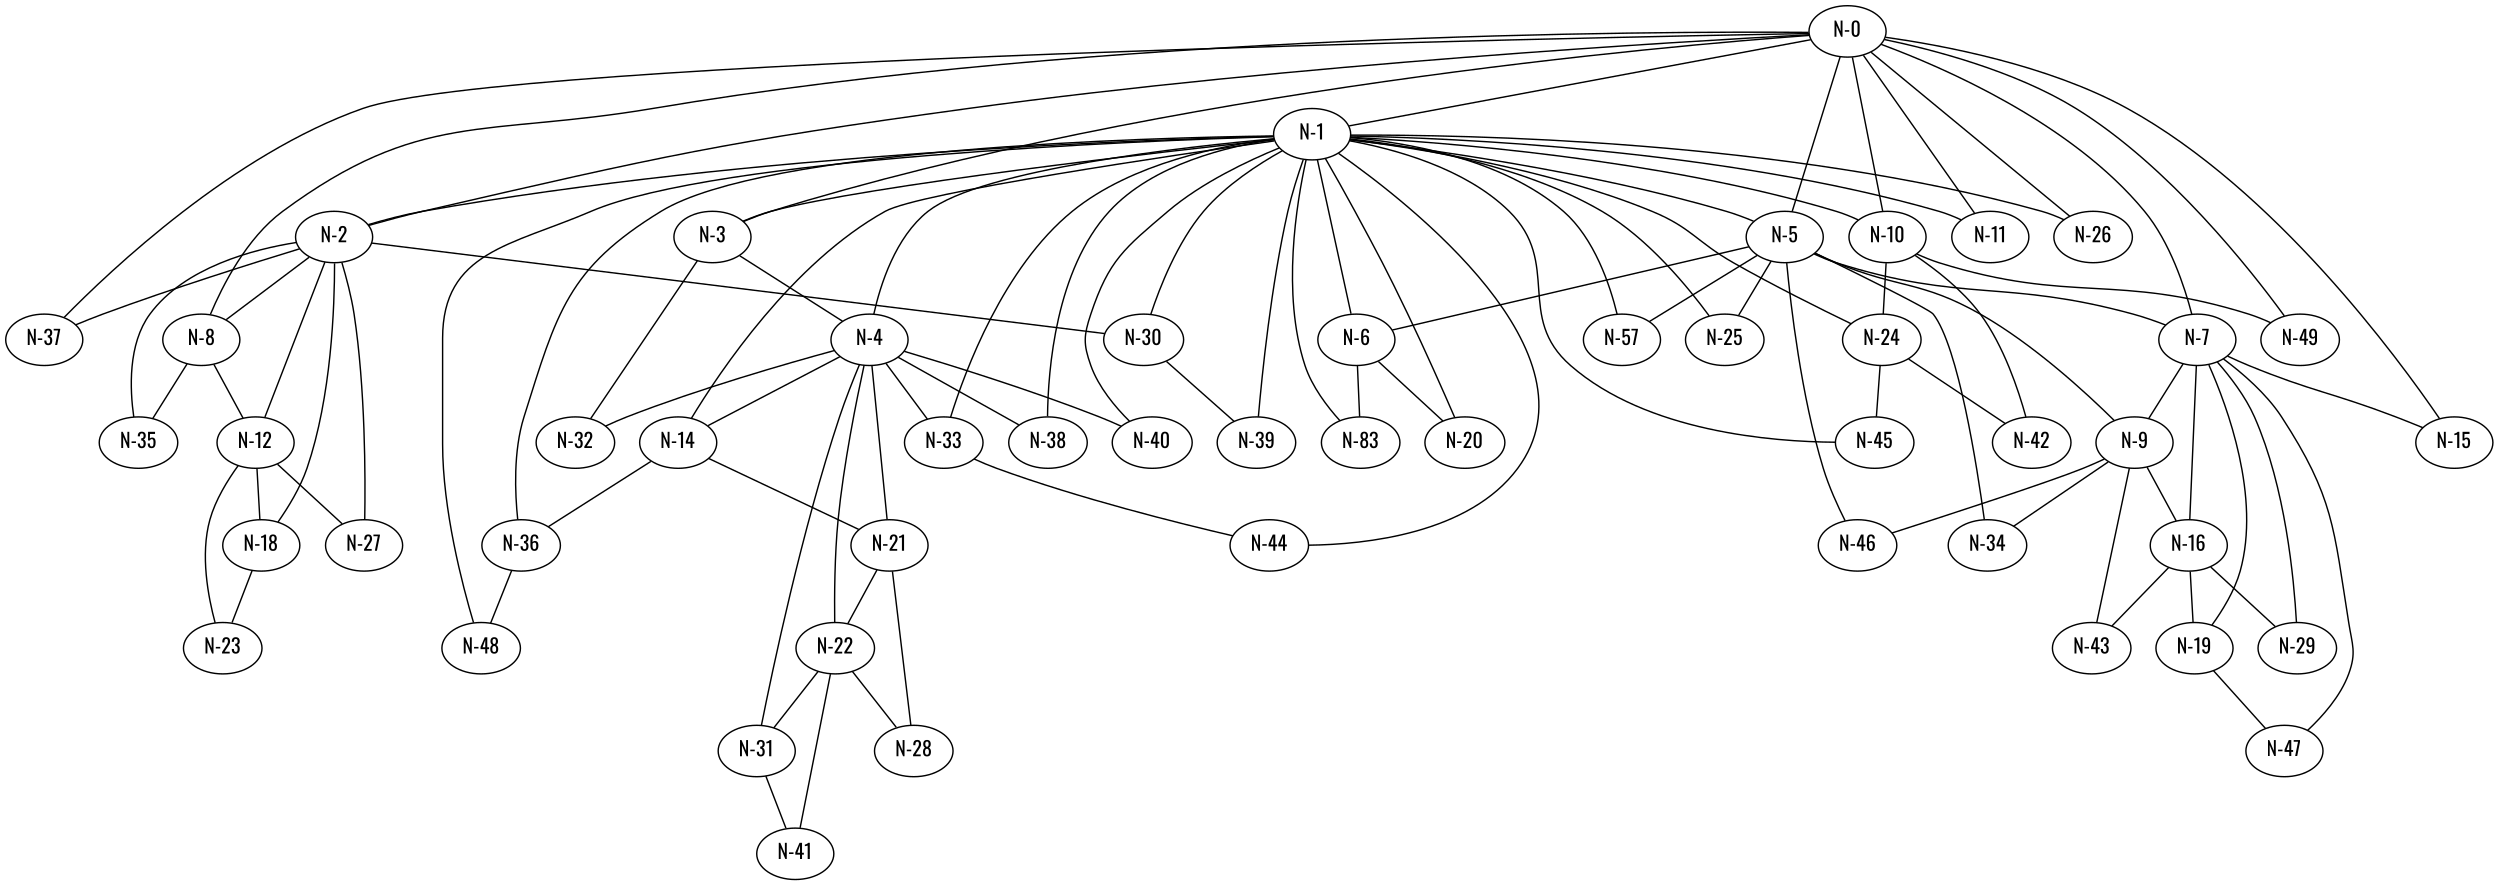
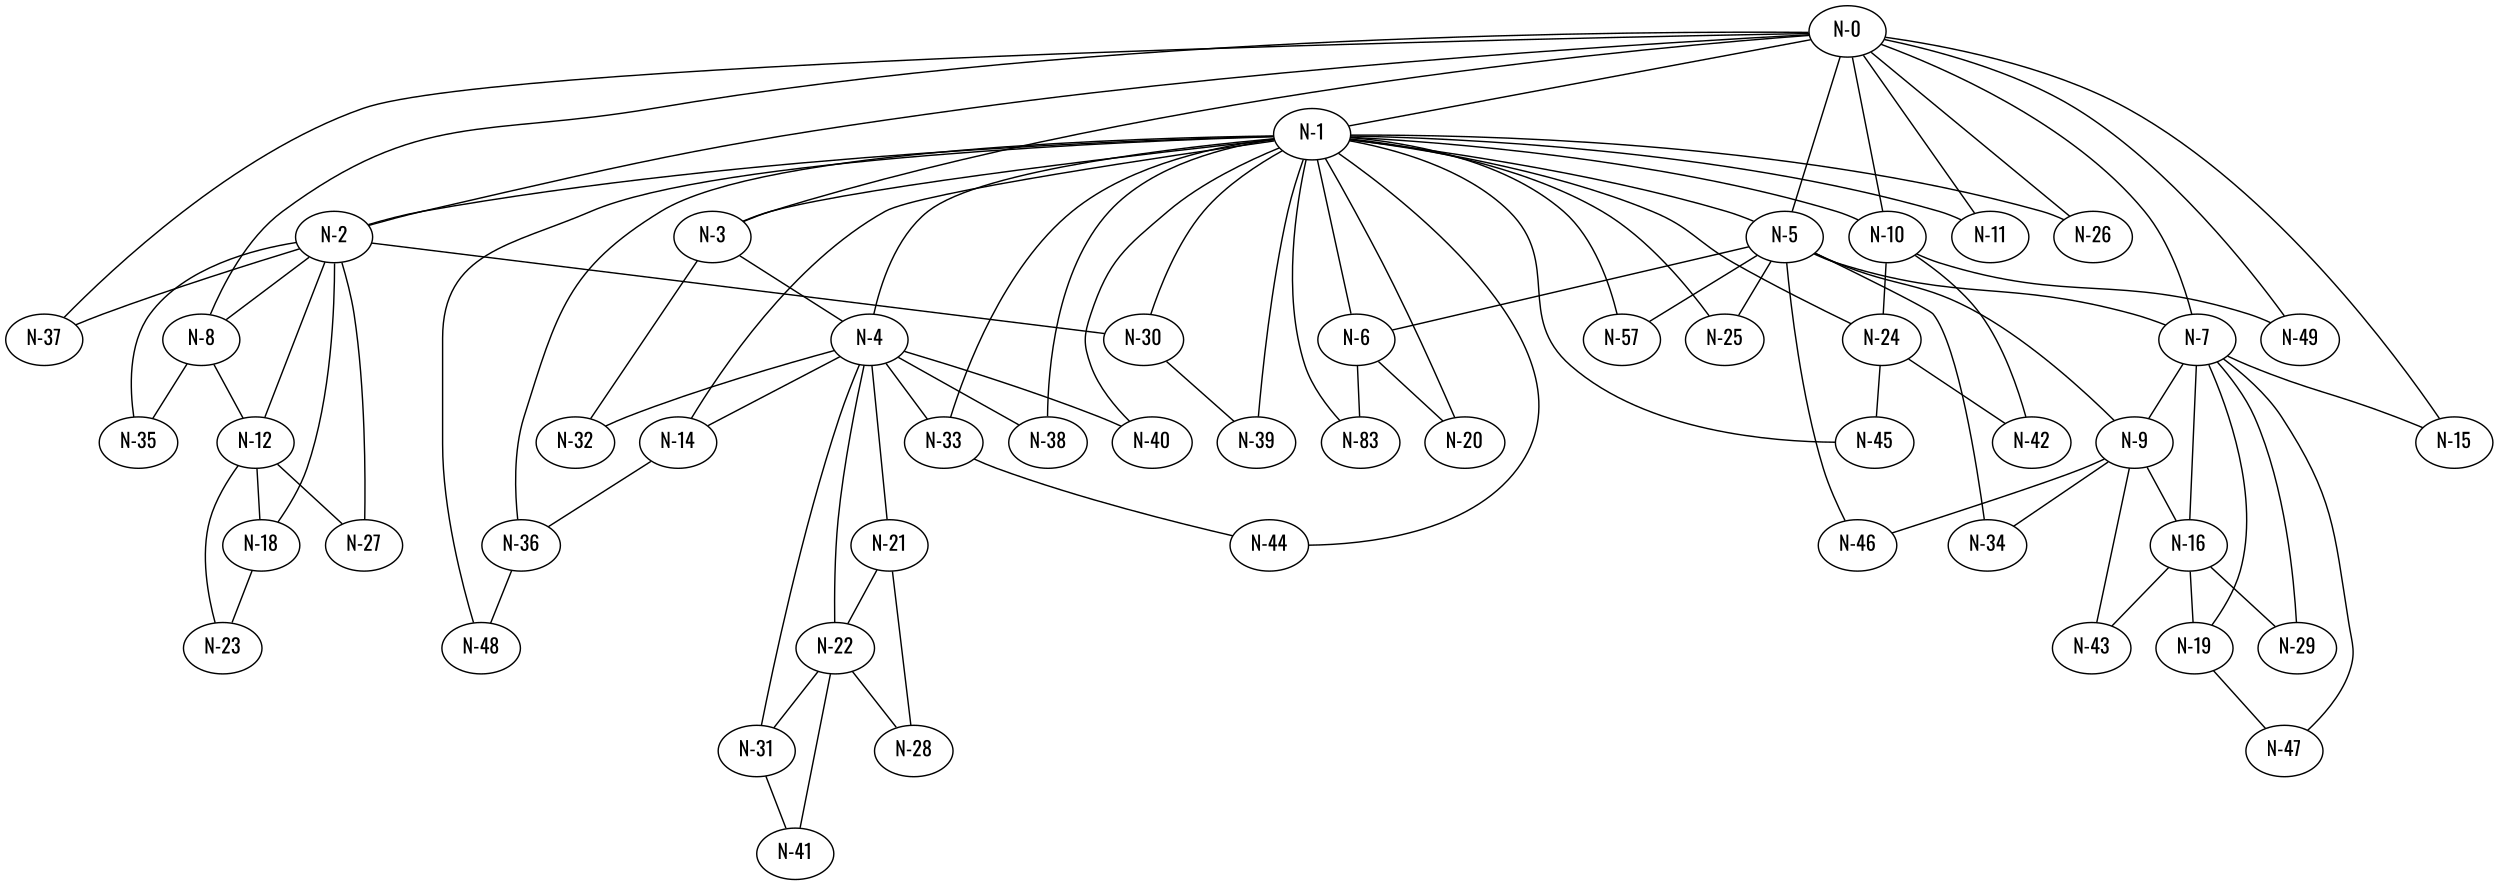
(784, 494) -> none
